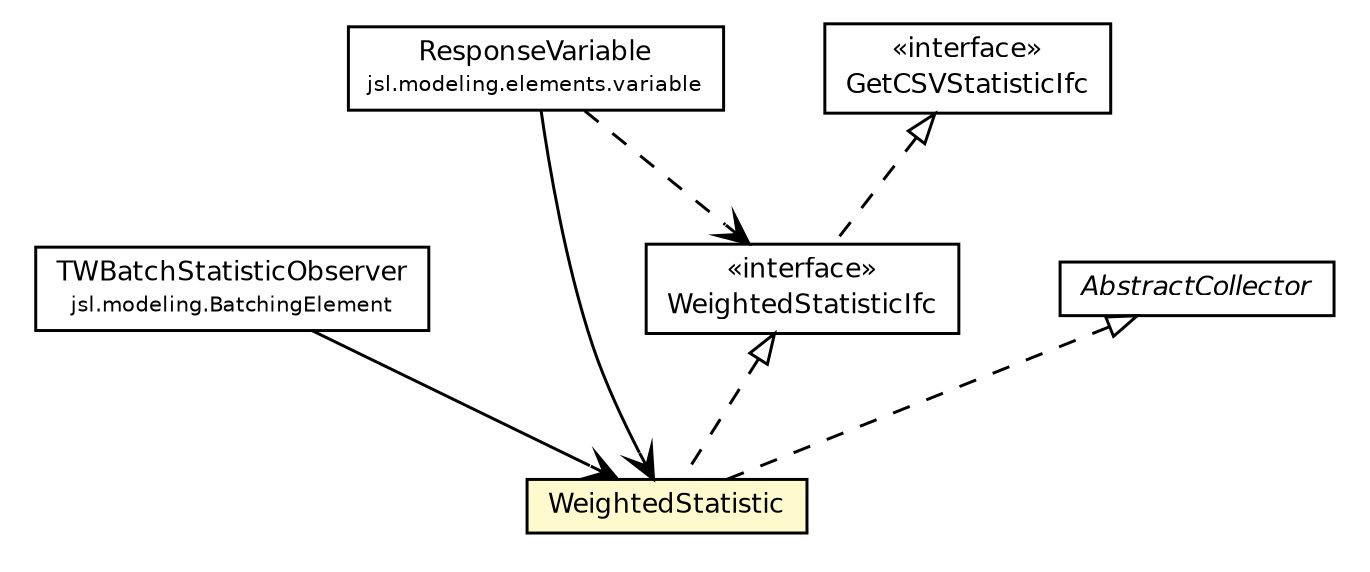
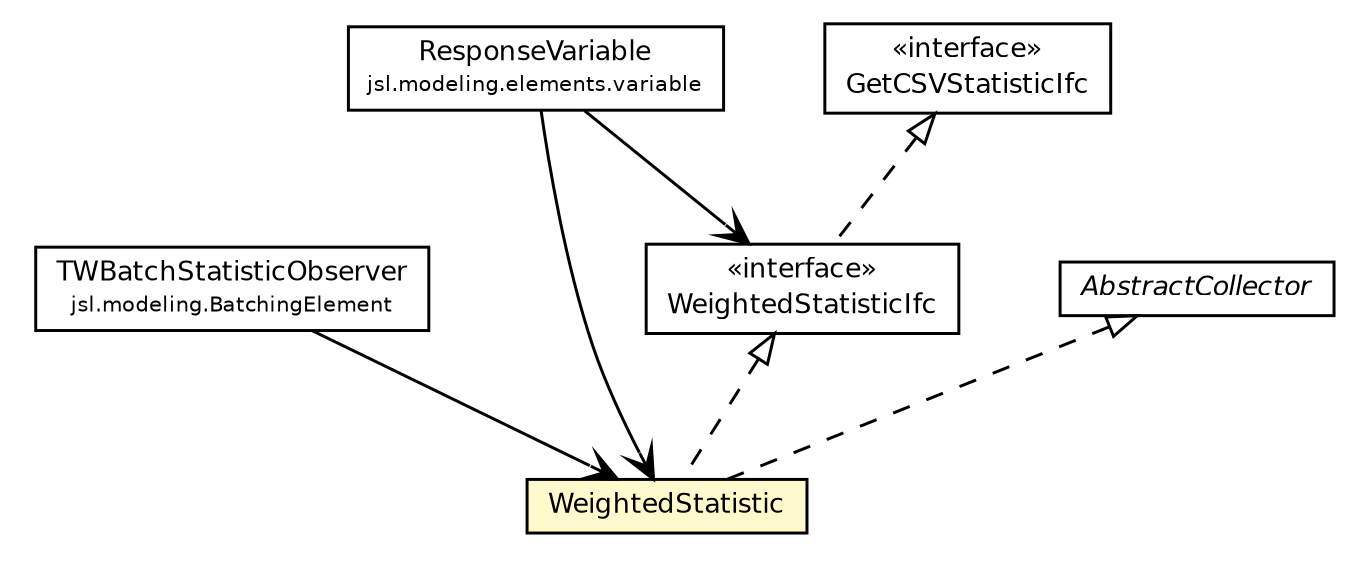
(655, 168) -> (655, 168)
